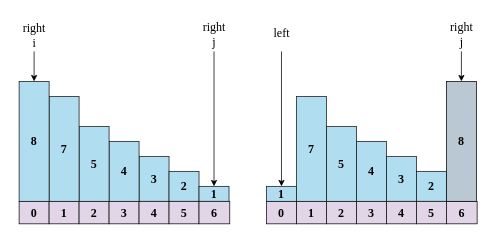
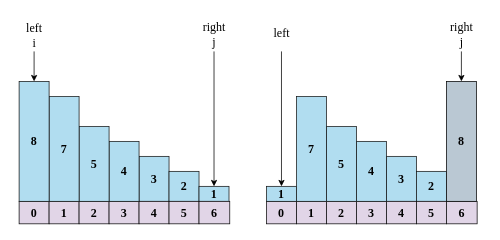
(35, 36) -> (35, 36)
